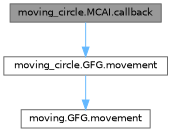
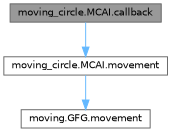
(86, 66) -> (86, 66)
